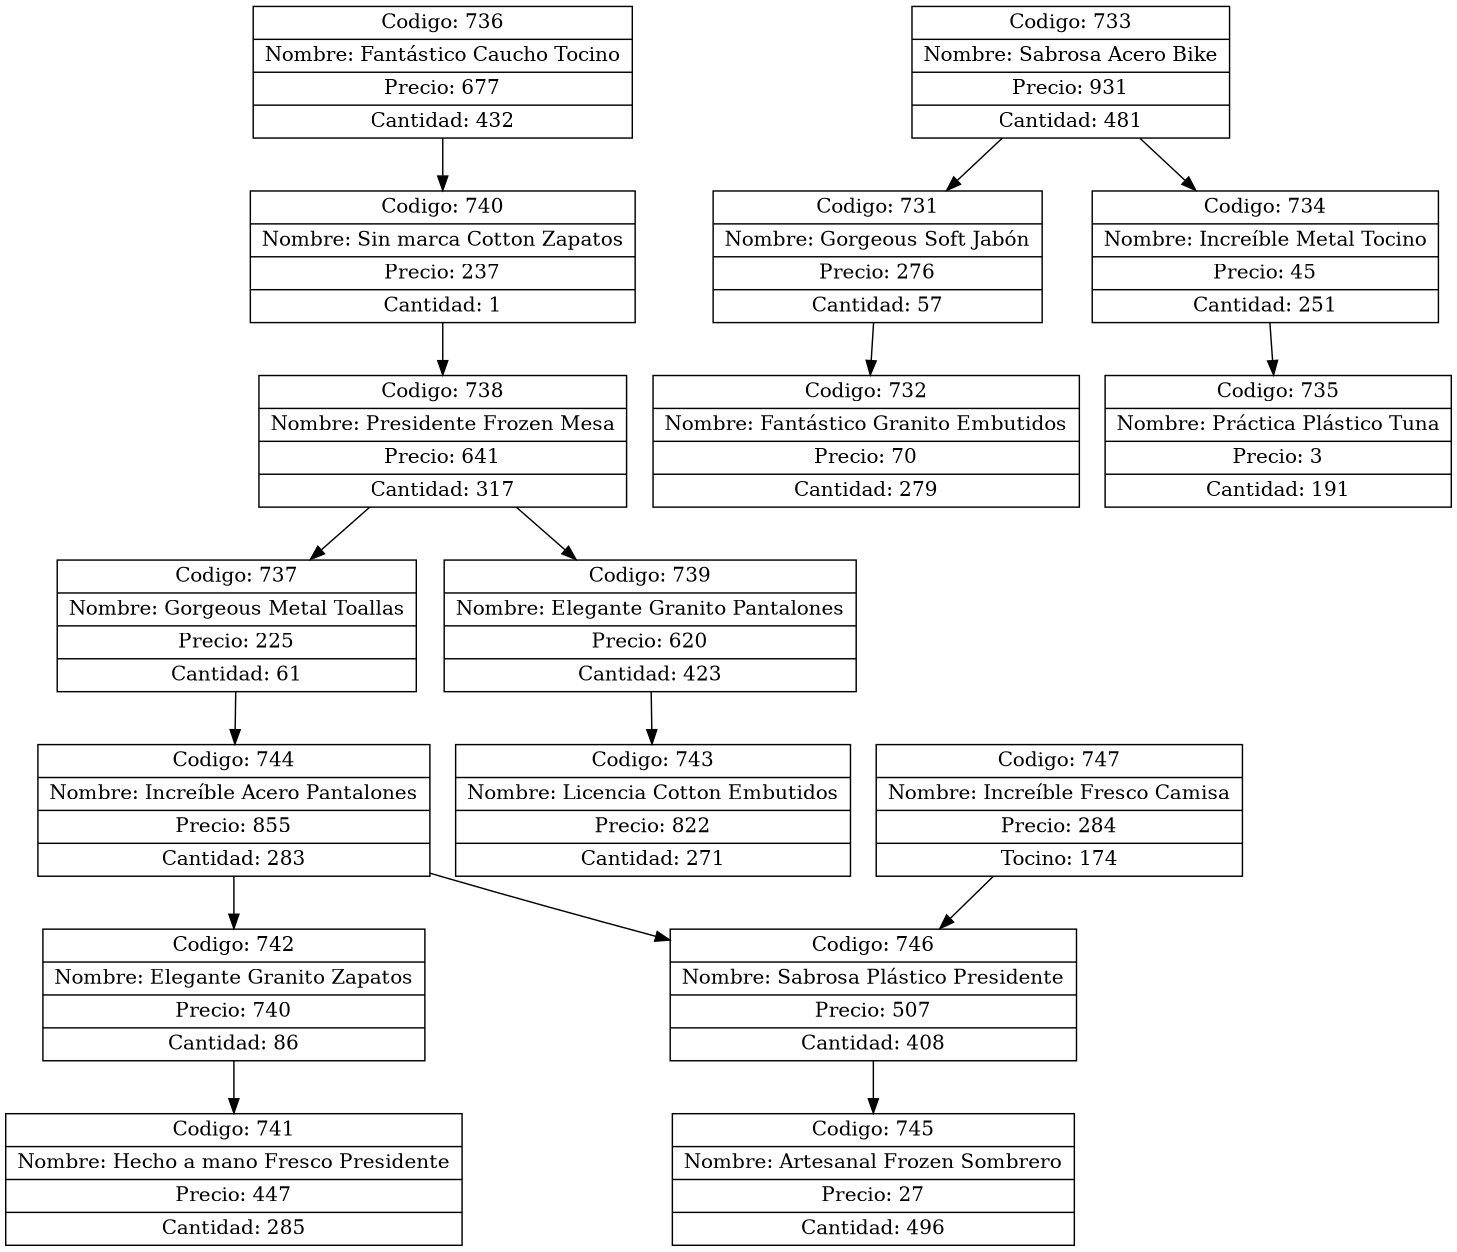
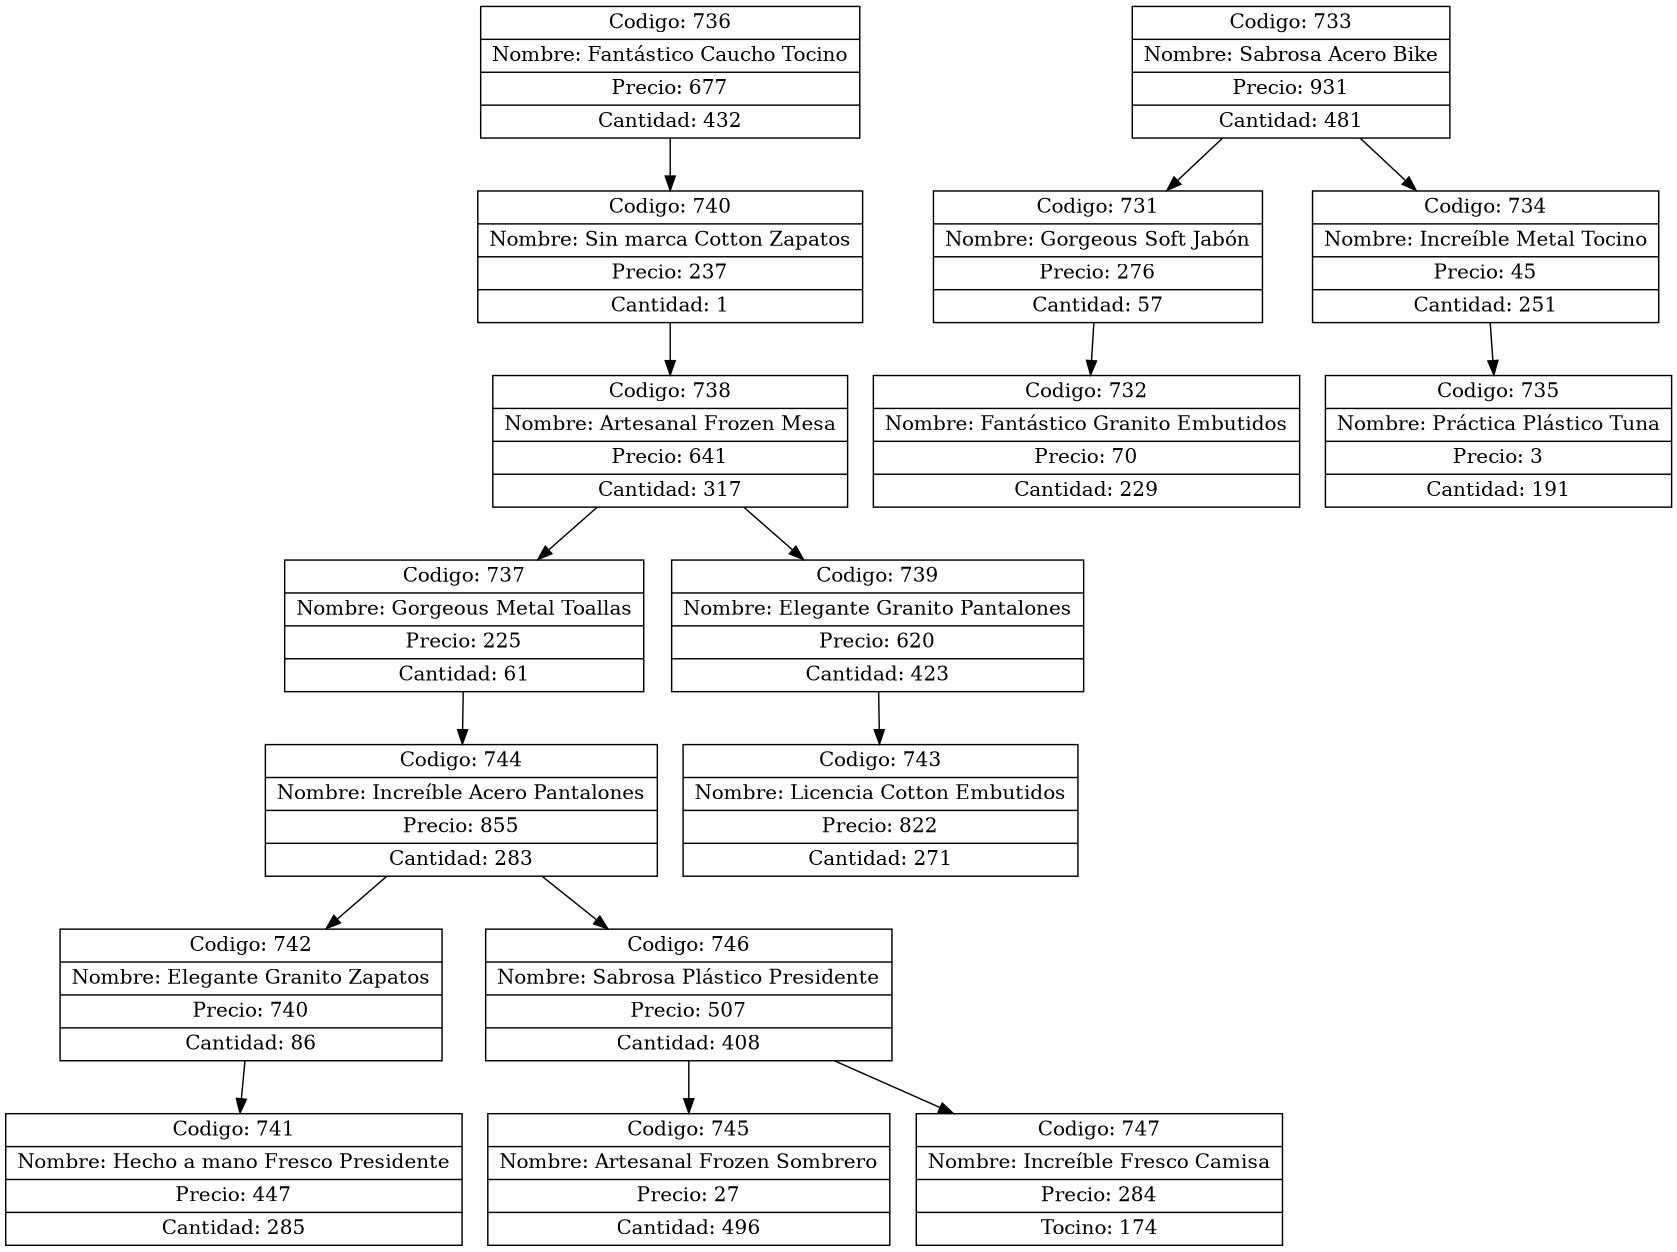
(443, 424) -> (670, 424)
(866, 490) -> (1087, 490)
(972, 897) -> (887, 1084)
